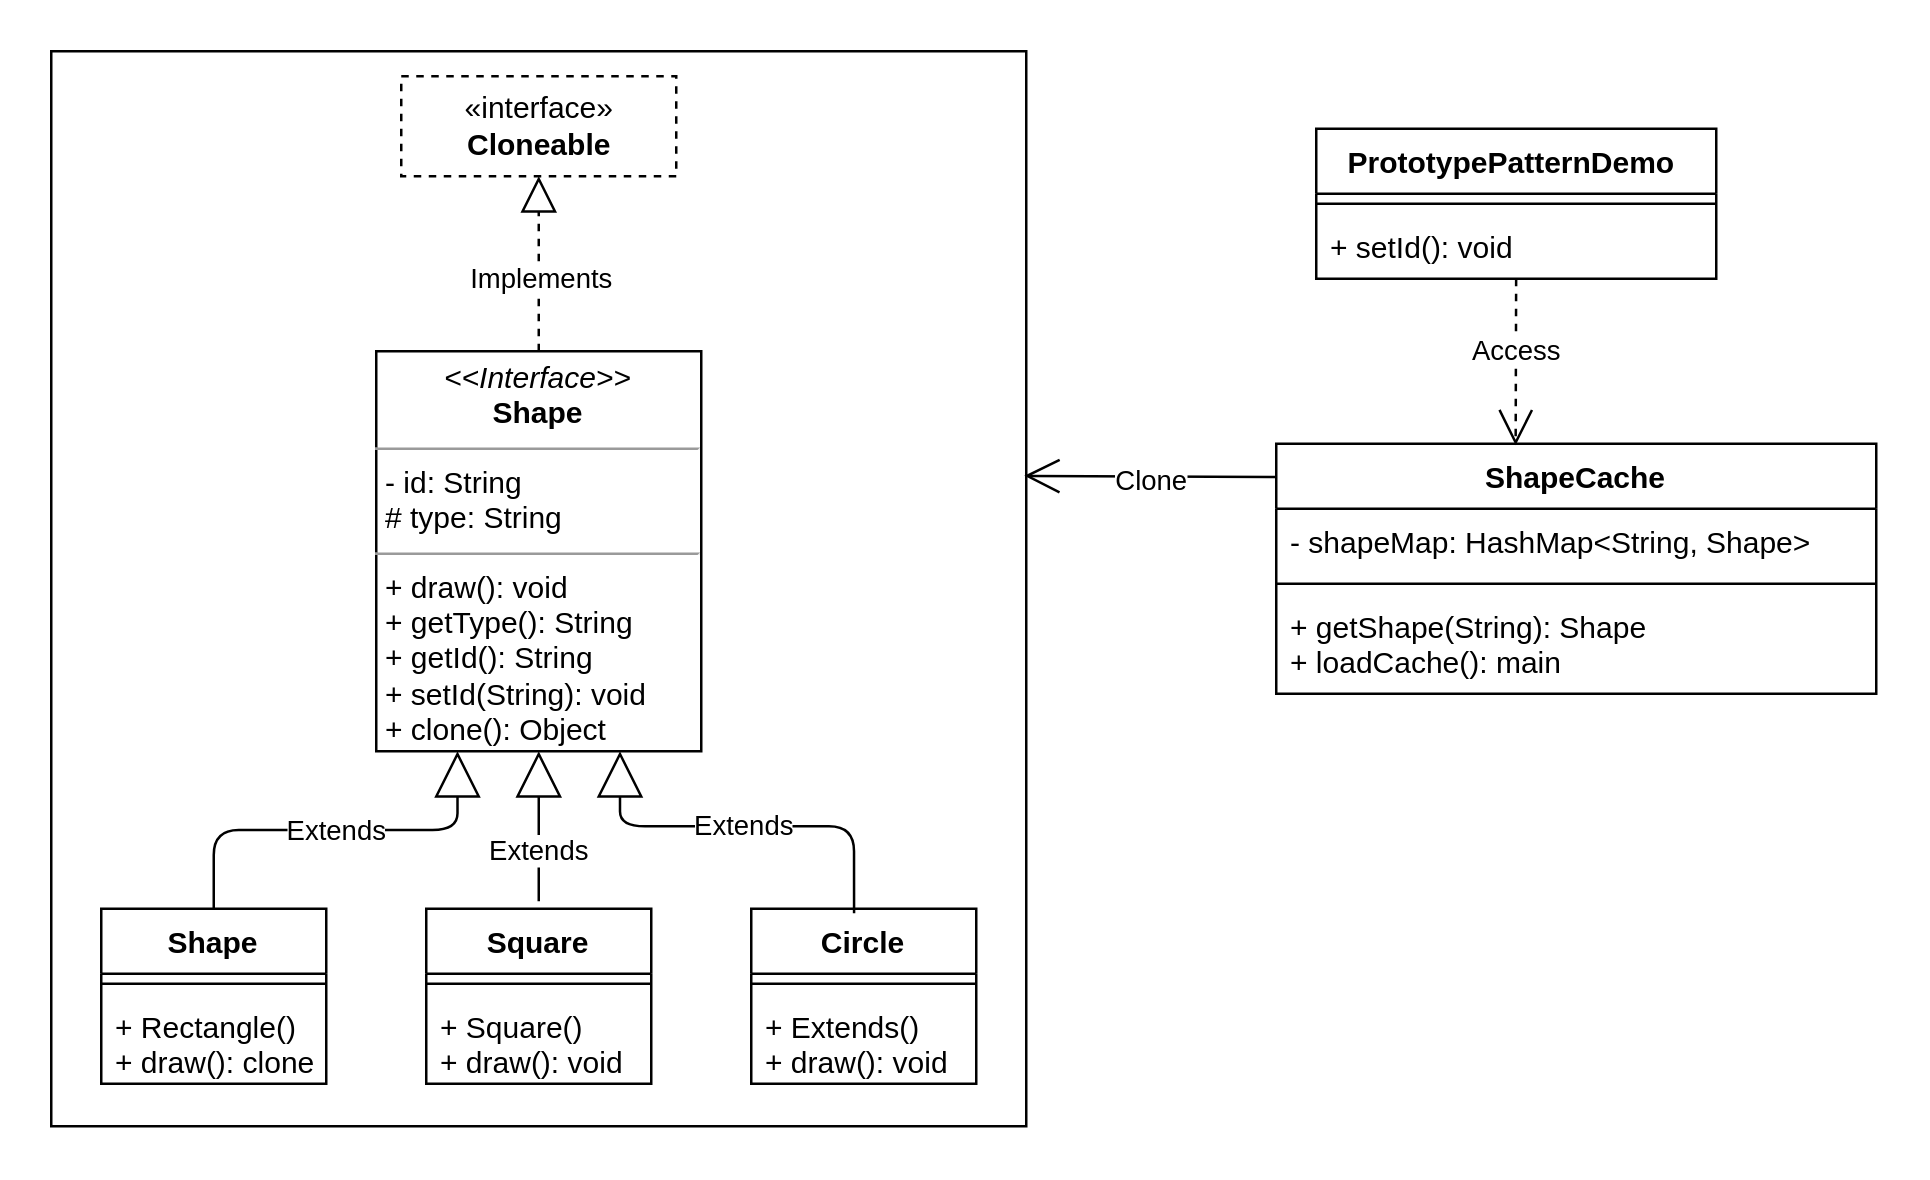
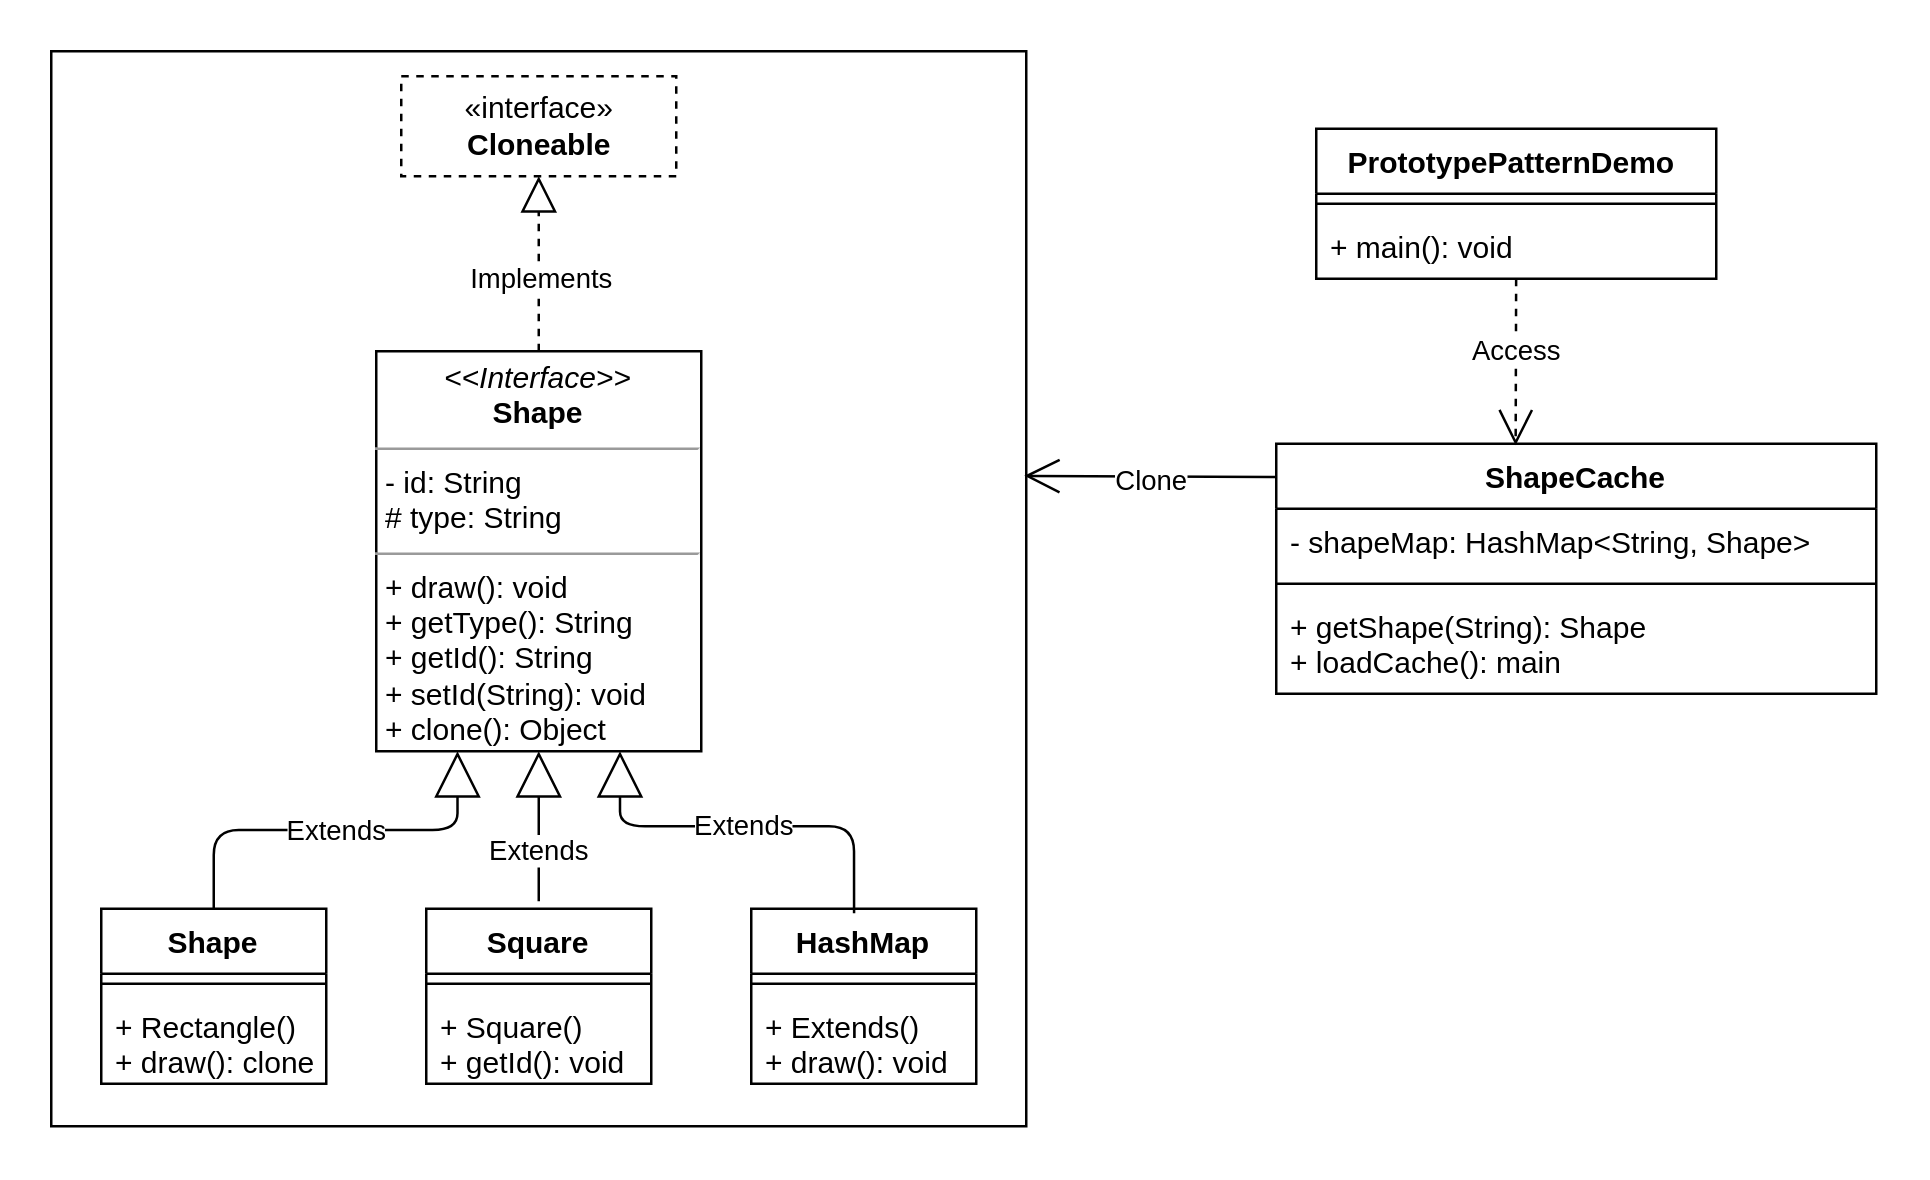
(1440, 248) -> (1428, 248)
(863, 943) -> (863, 943)
(520, 1028) -> (520, 1028)
